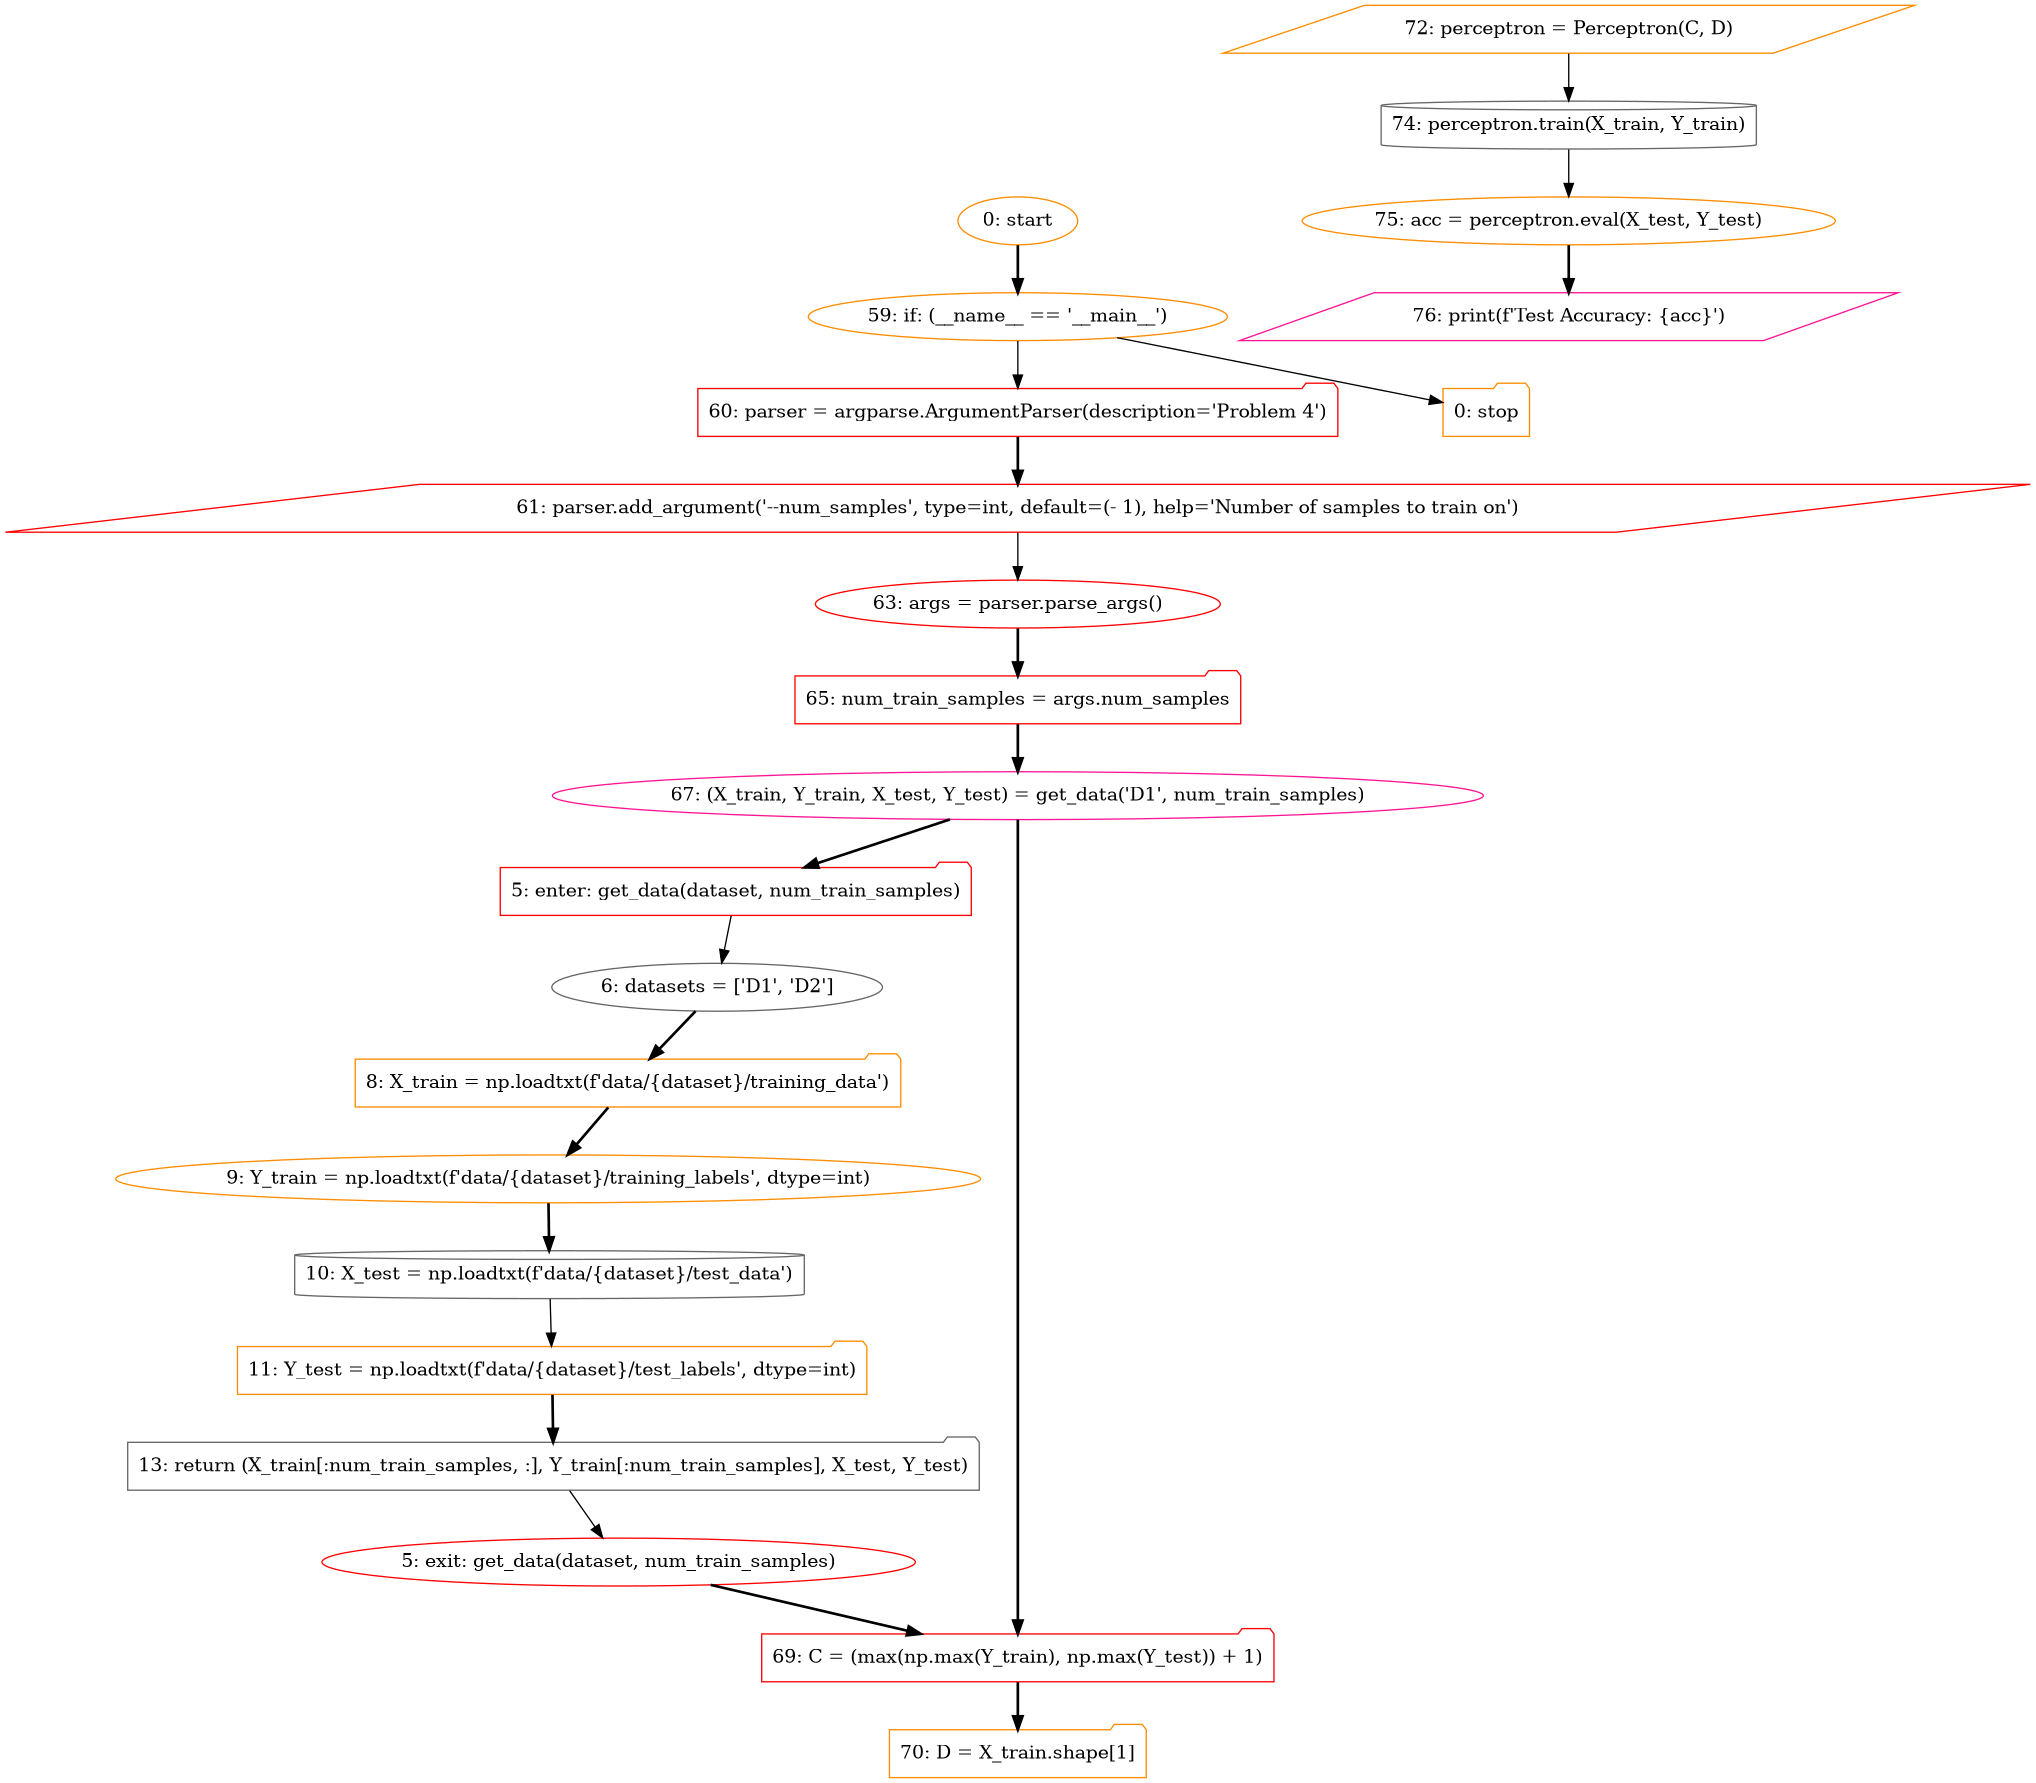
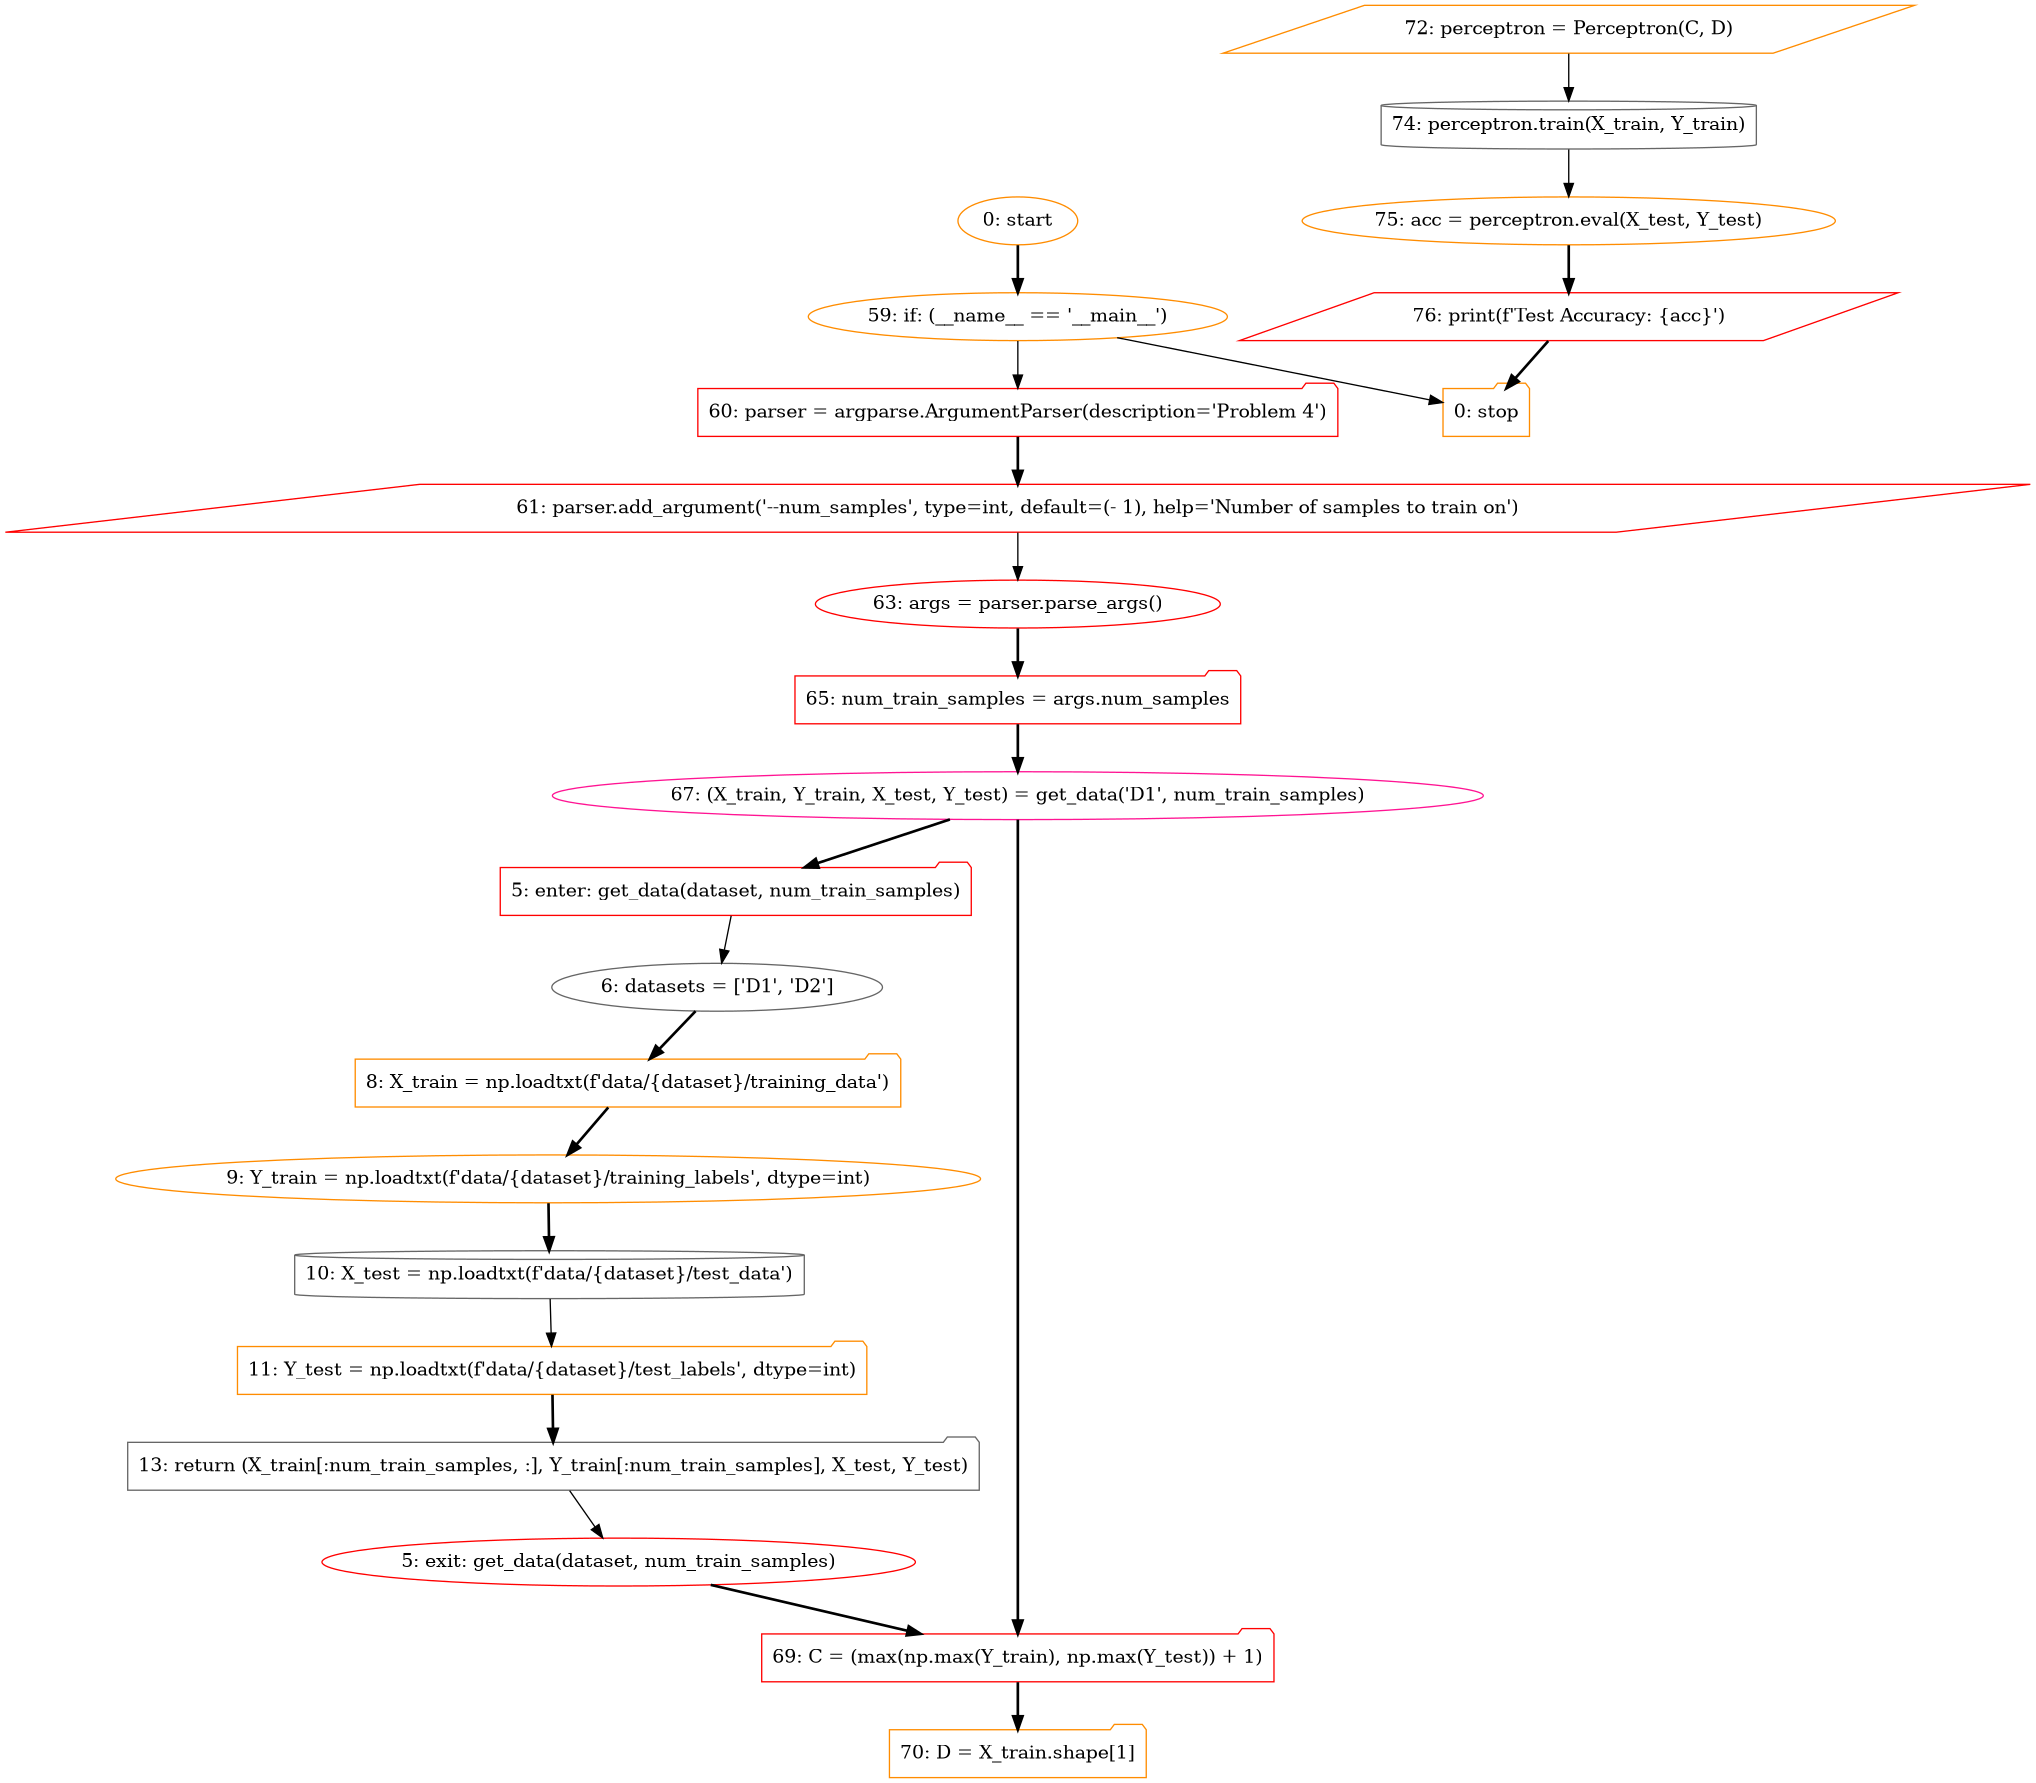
(1569, 317) -> (1569, 317)
none -> (1532, 360)
